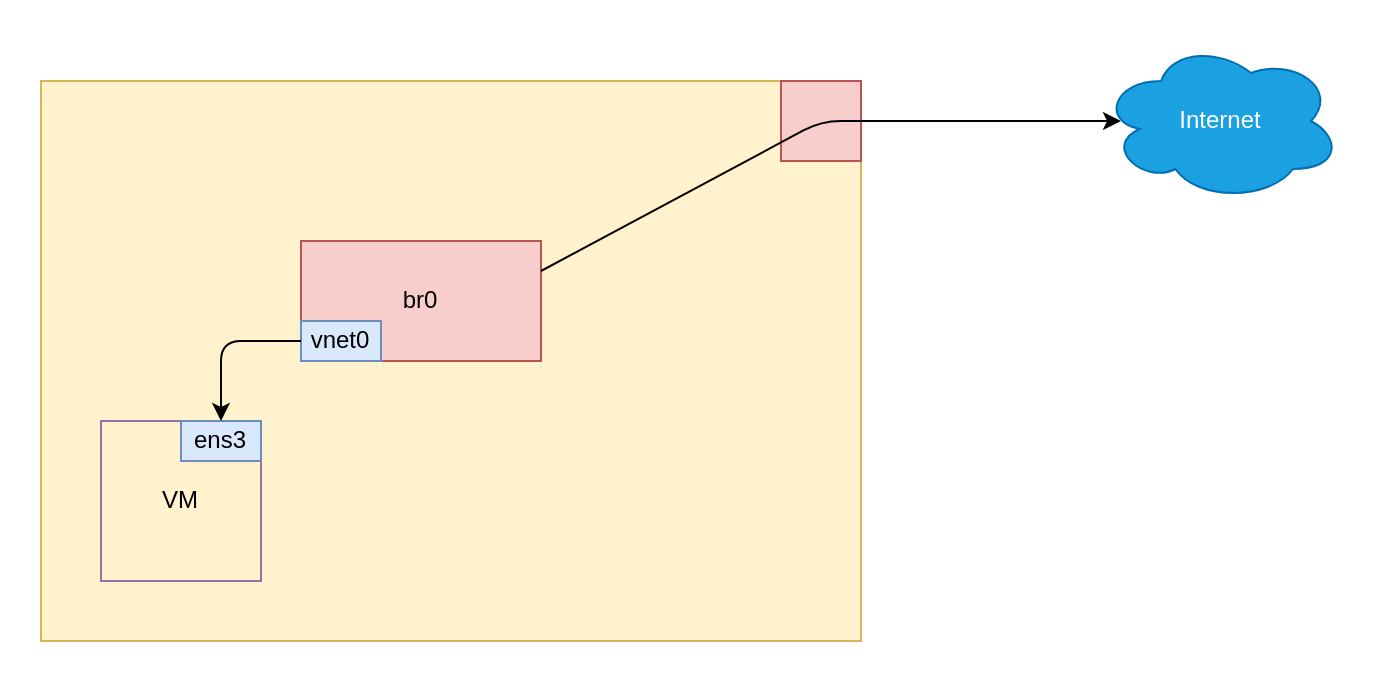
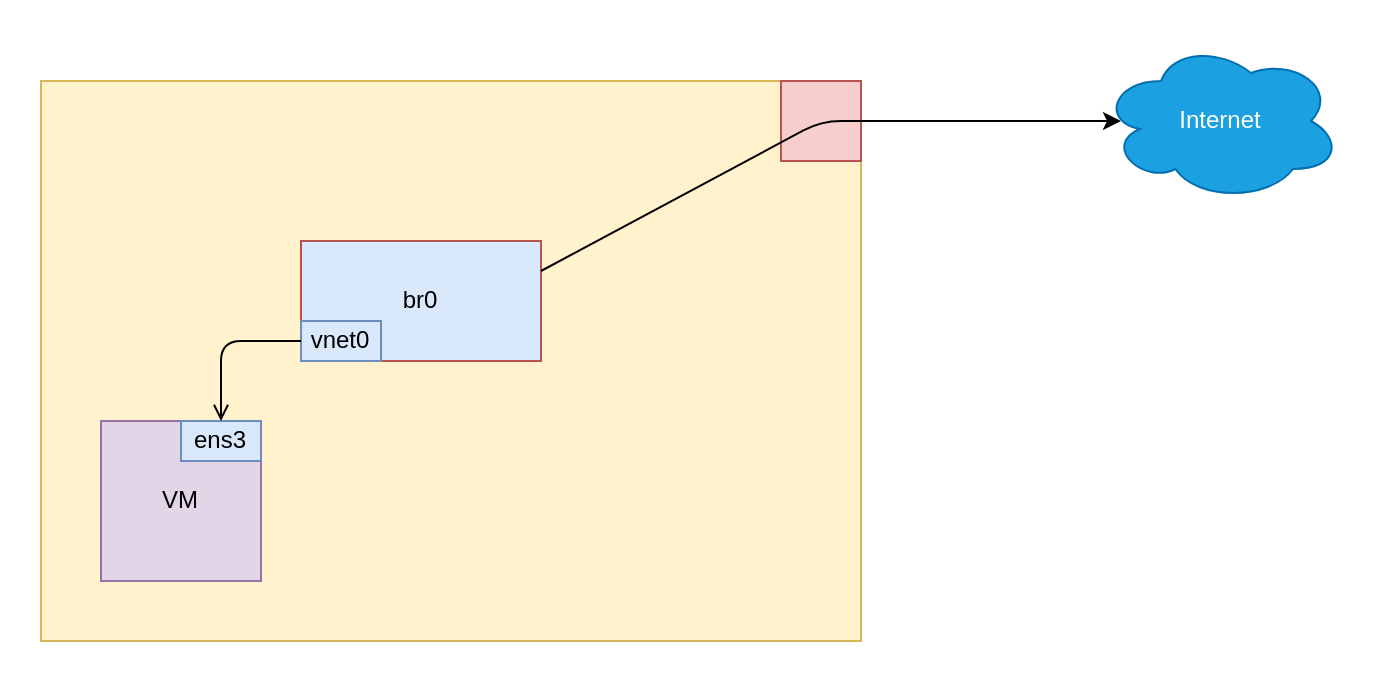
(421, 301) -> (421, 301)
(221, 406) -> (221, 408)
(181, 501) -> (181, 501)
